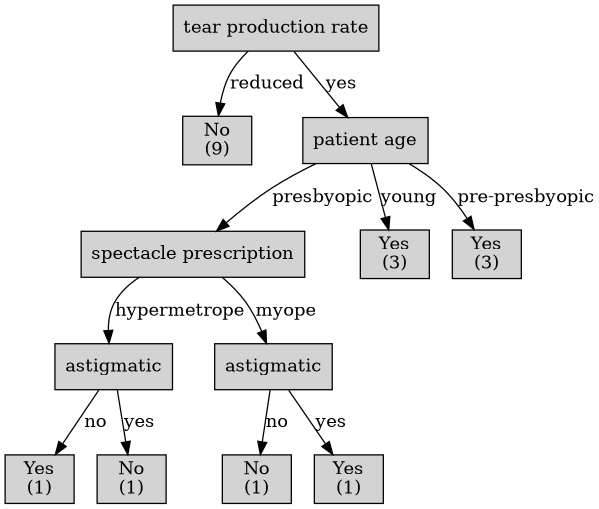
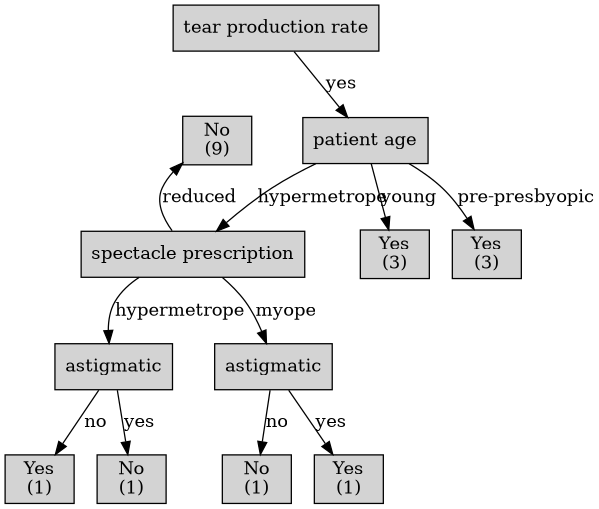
(230, 75) -> (160, 201)
(323, 197) -> (323, 197)
